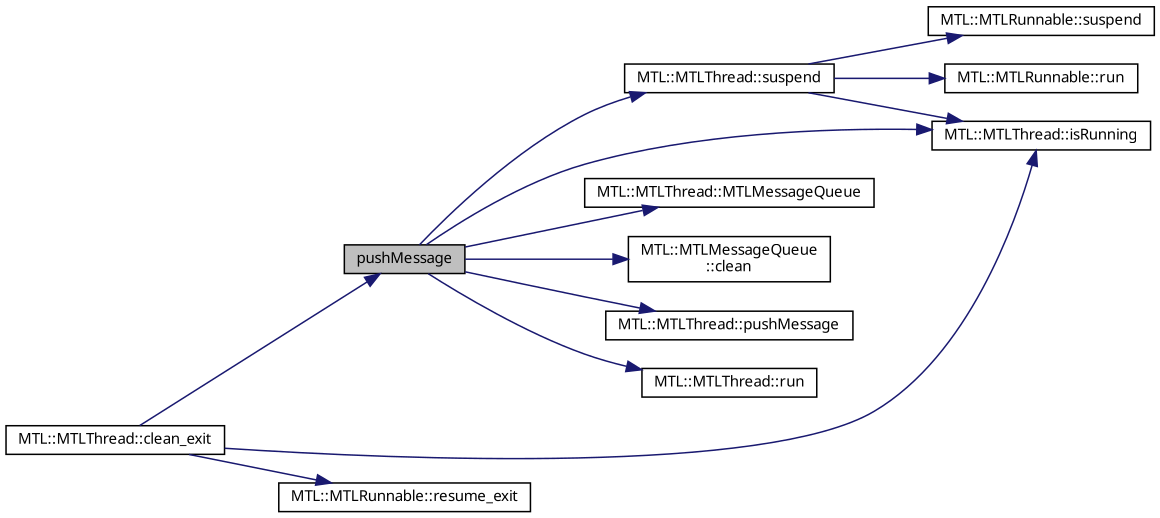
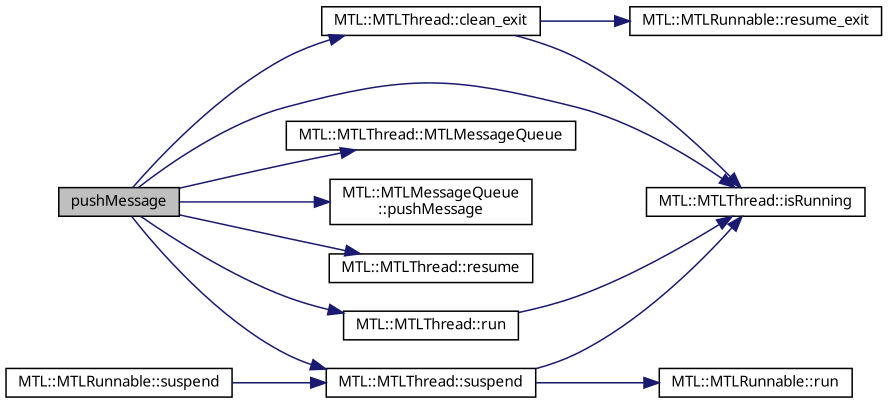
(878, 51) -> (271, 383)
(729, 259) -> (431, 202)
none -> (623, 277)
(729, 326) -> (431, 268)
(253, 354) -> (222, 101)
